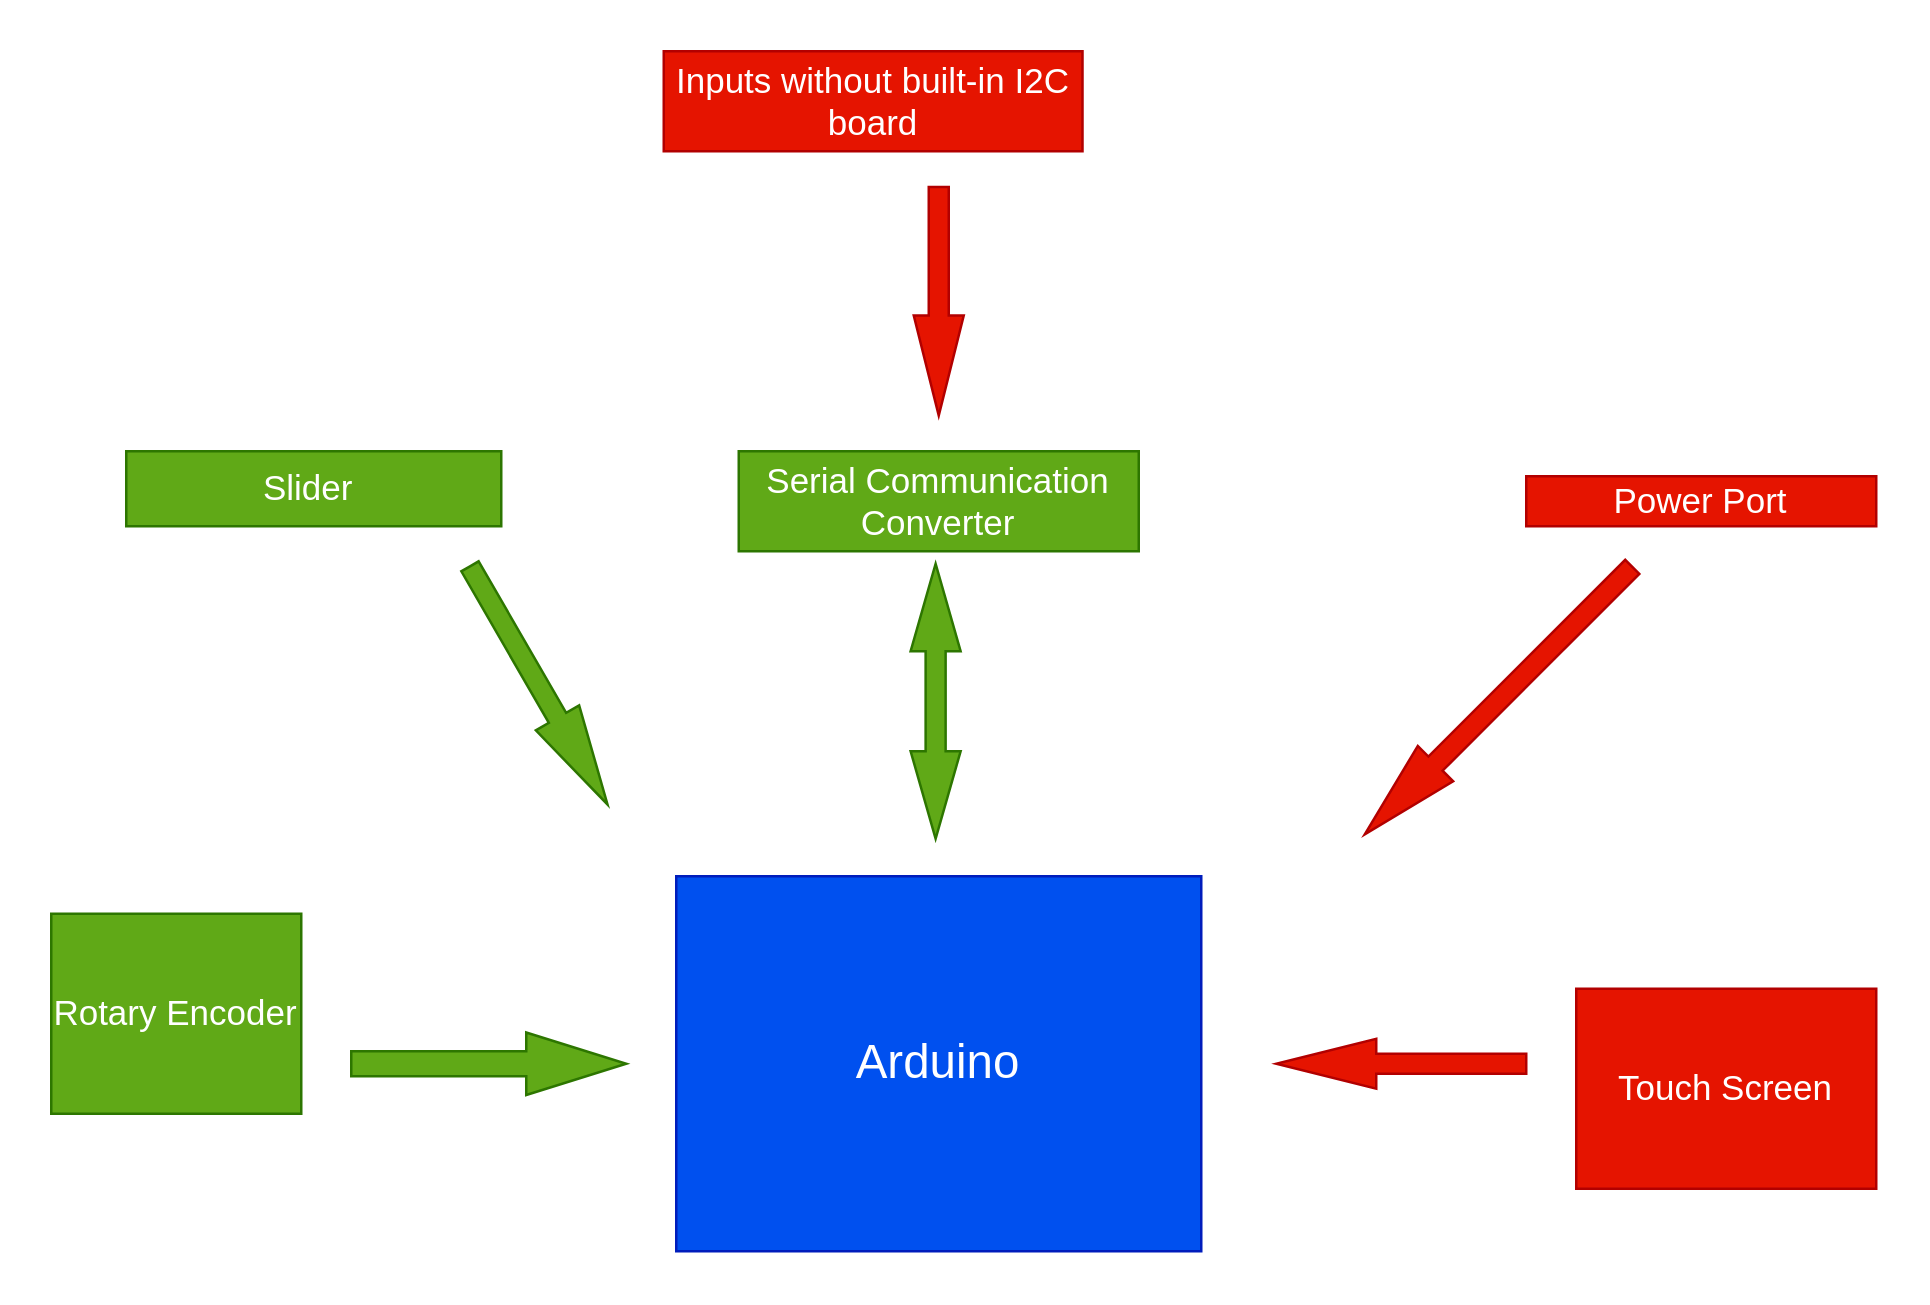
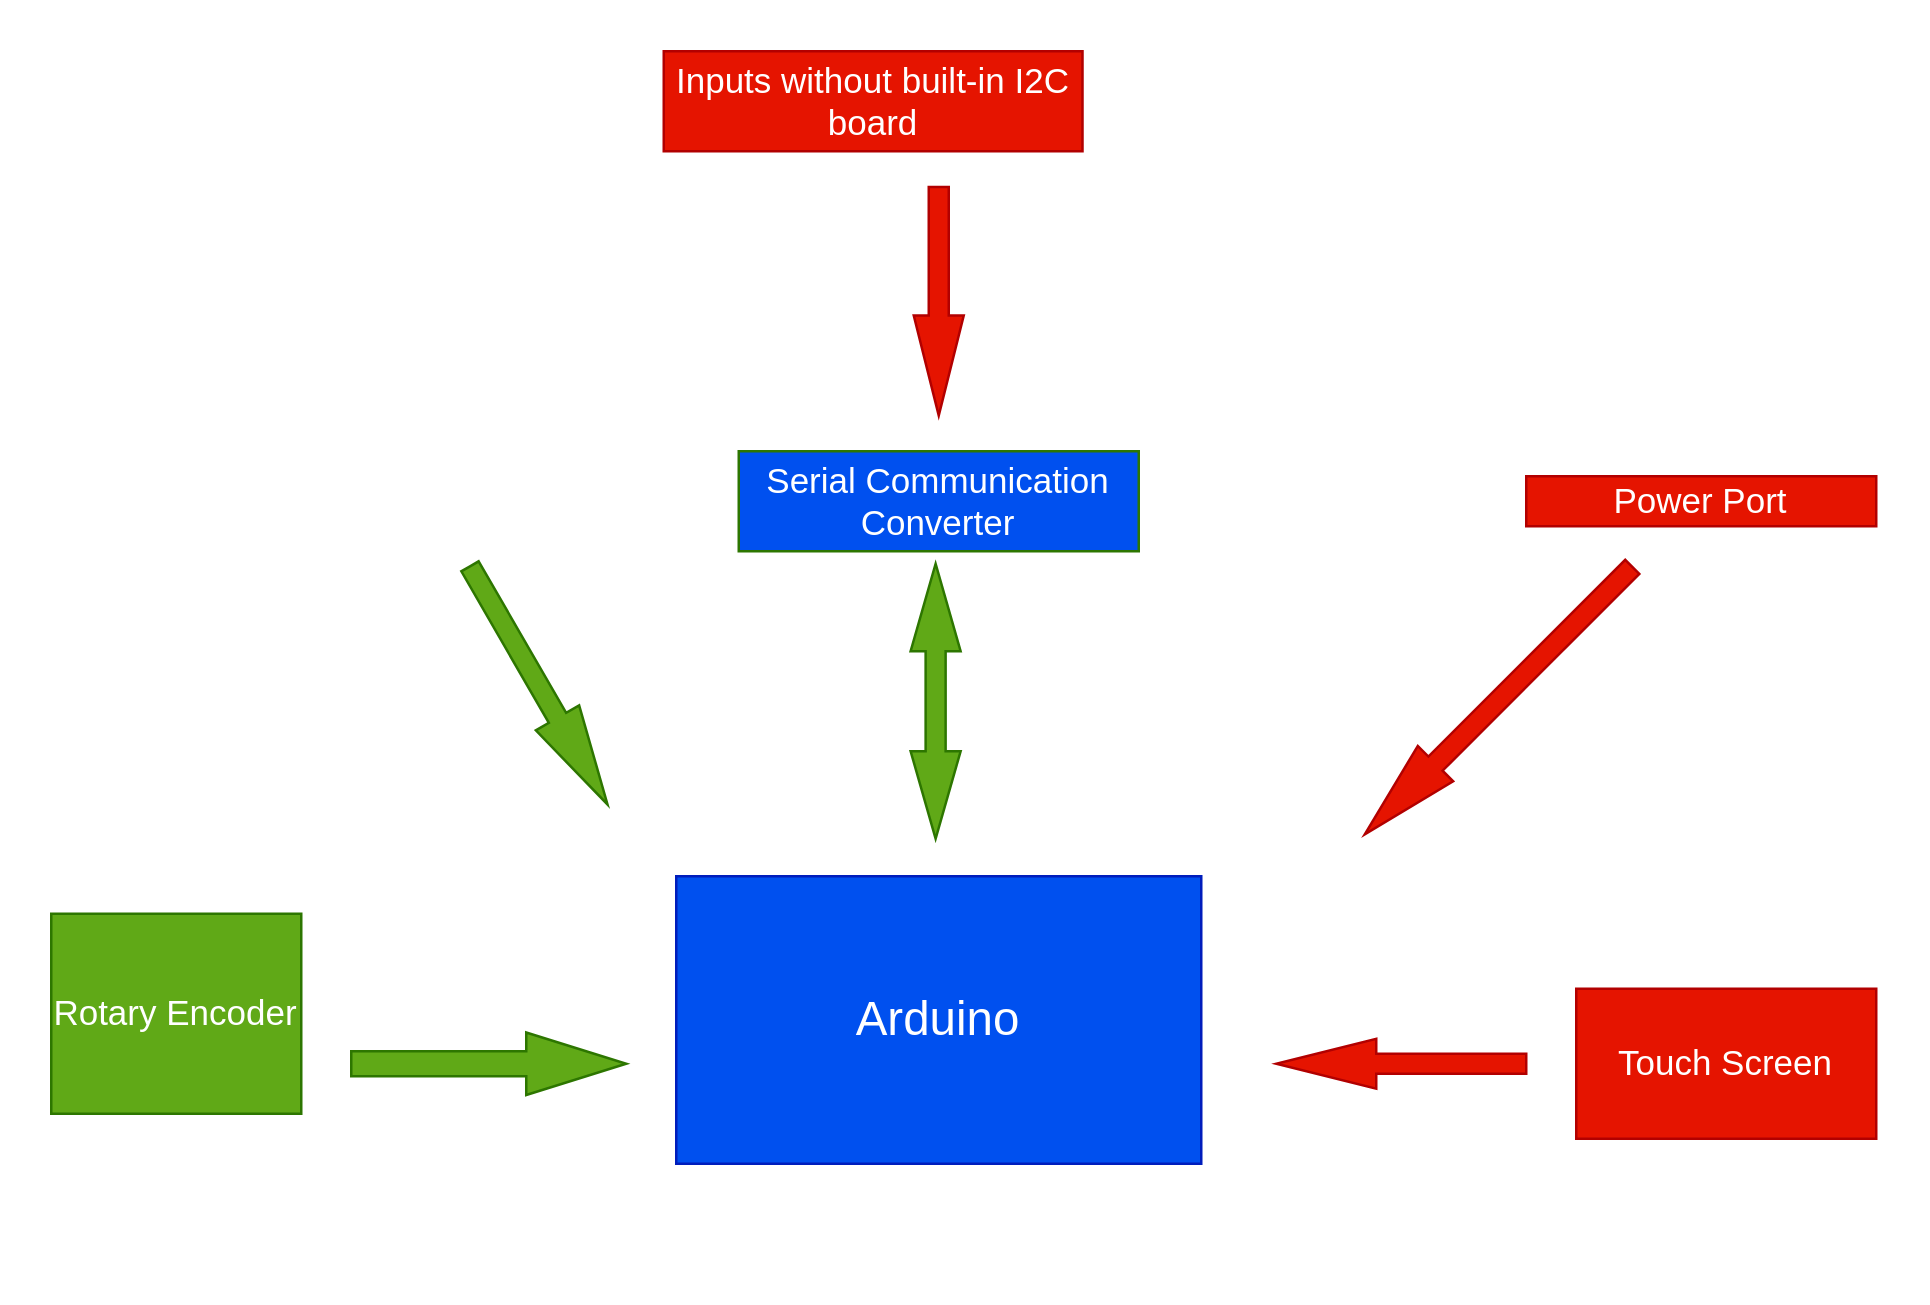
(314, 489) -> none
(939, 501) -> (939, 501)
(939, 1064) -> (939, 1020)
(1726, 1089) -> (1726, 1064)
